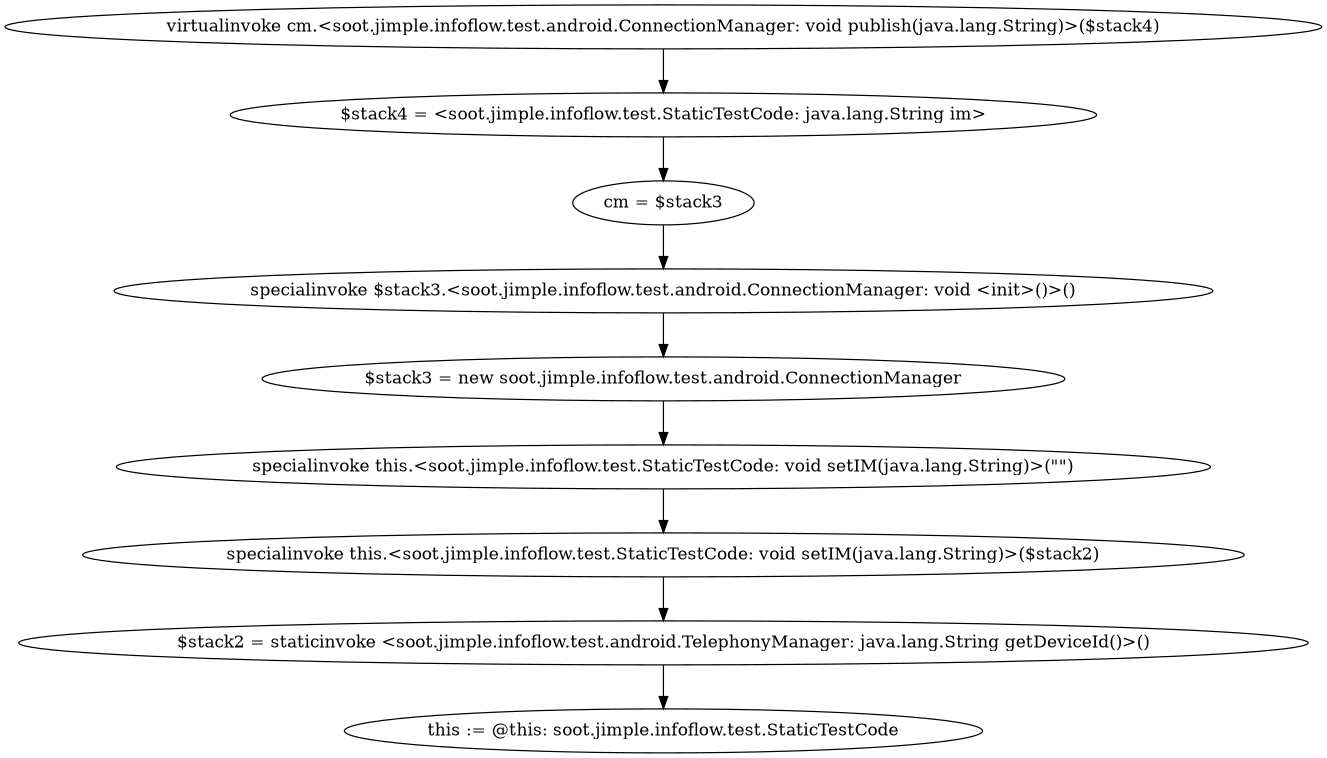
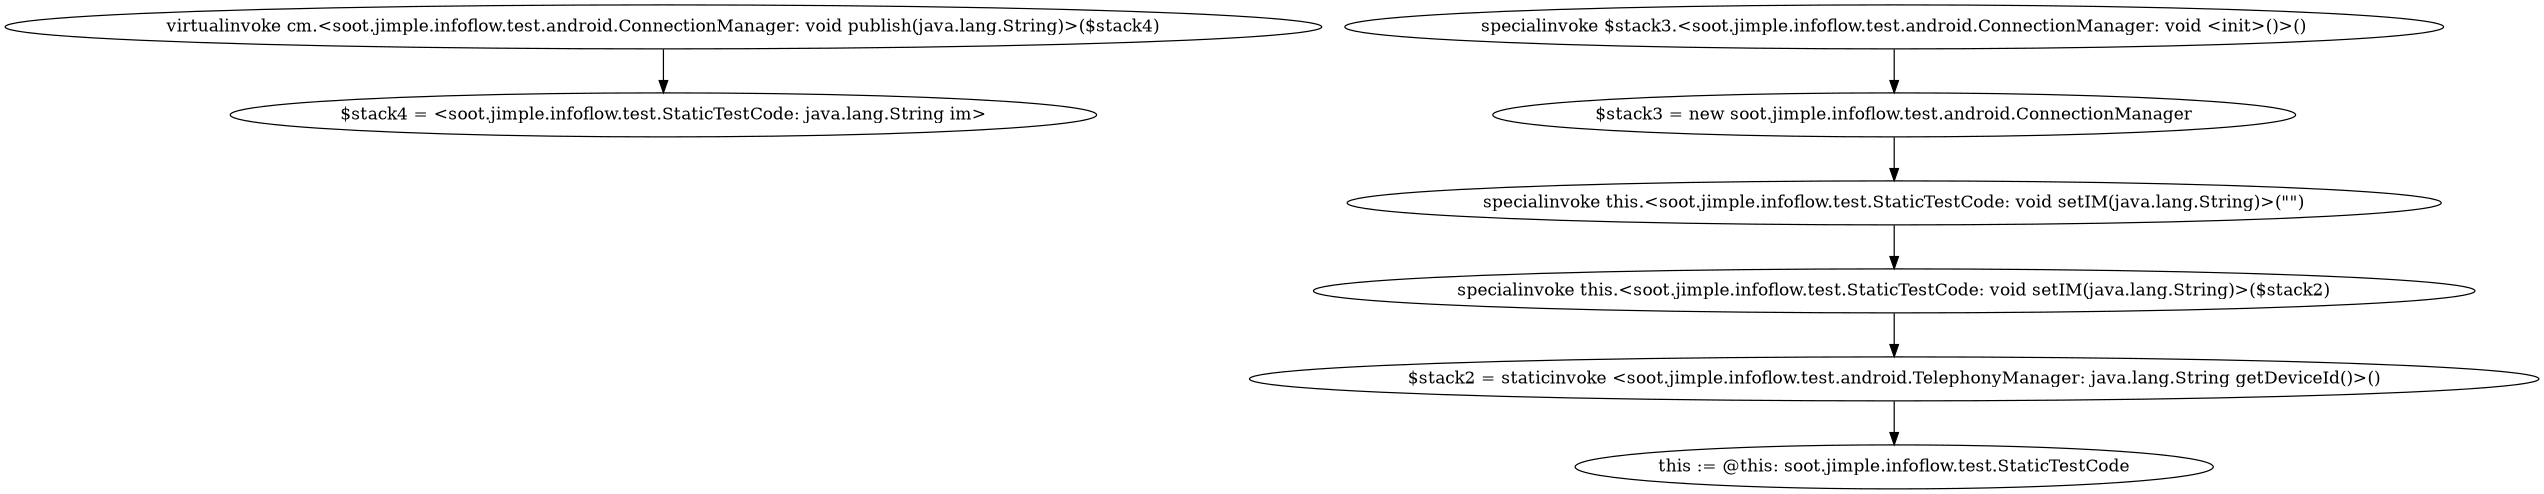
(663, 203) -> none
